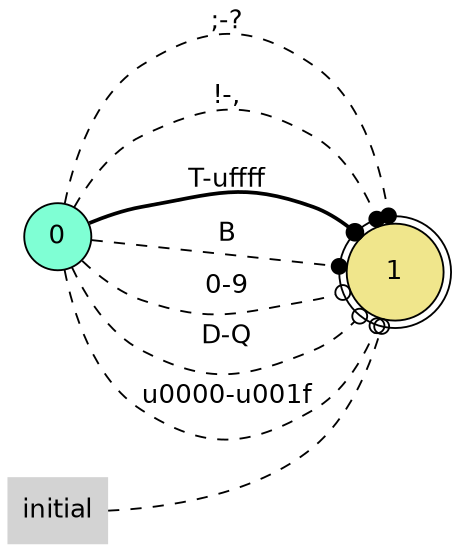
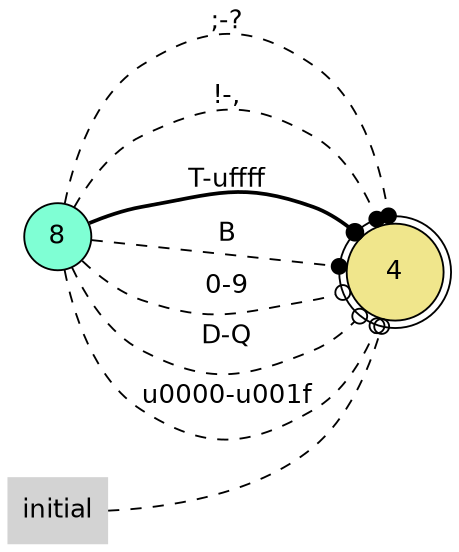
(58, 237) -> (58, 237)
(395, 272) -> (395, 272)
